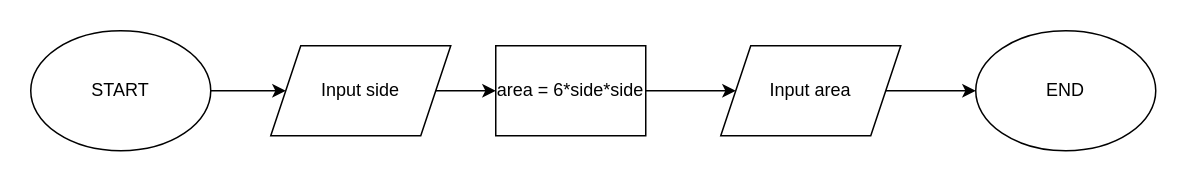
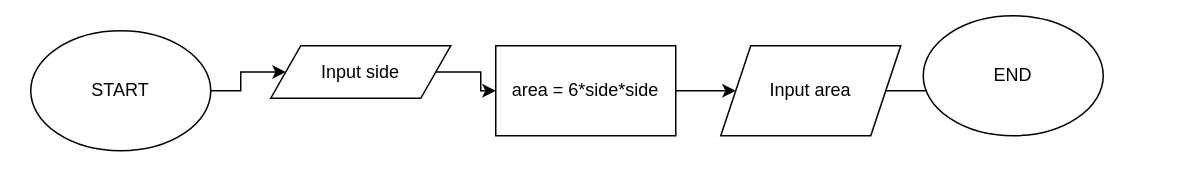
(361, 91) -> (361, 72)
(571, 91) -> (586, 91)
(1066, 91) -> (1013, 76)
